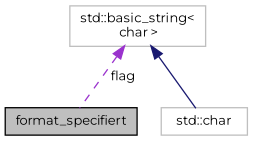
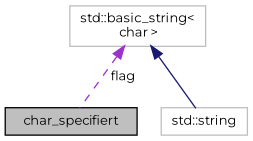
(71, 121) -> (71, 121)
(204, 121) -> (204, 121)
